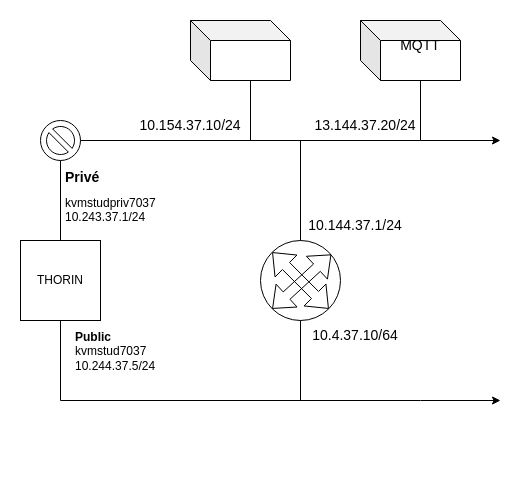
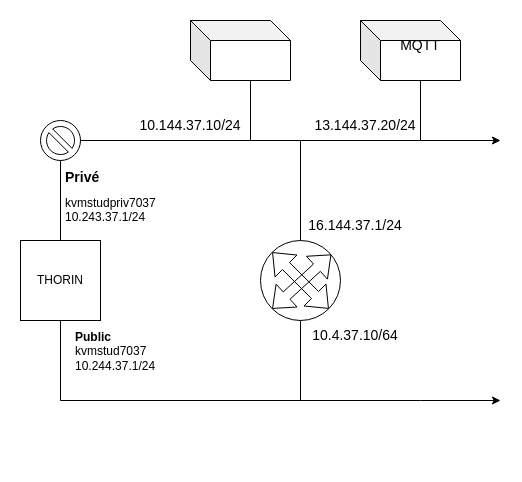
(191, 126) -> (191, 126)
(356, 226) -> (356, 226)
(118, 352) -> (118, 352)
